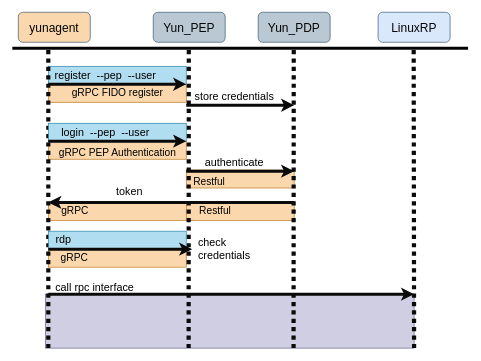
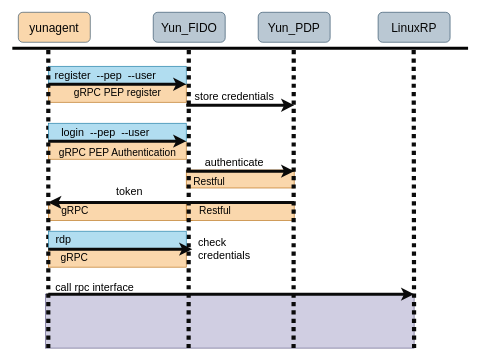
(189, 27) -> (189, 27)
(414, 27) -> (414, 27)
(118, 93) -> (118, 93)
